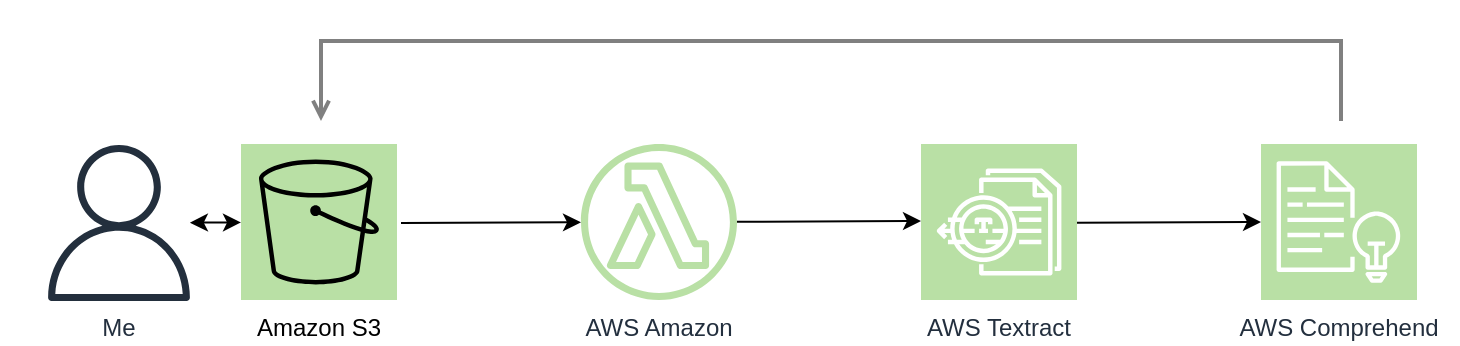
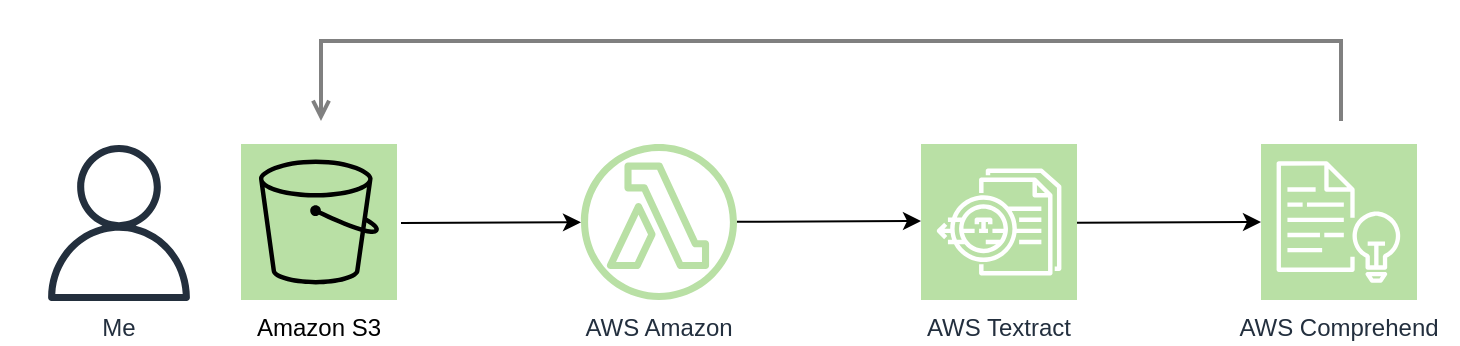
(215, 223) -> none
